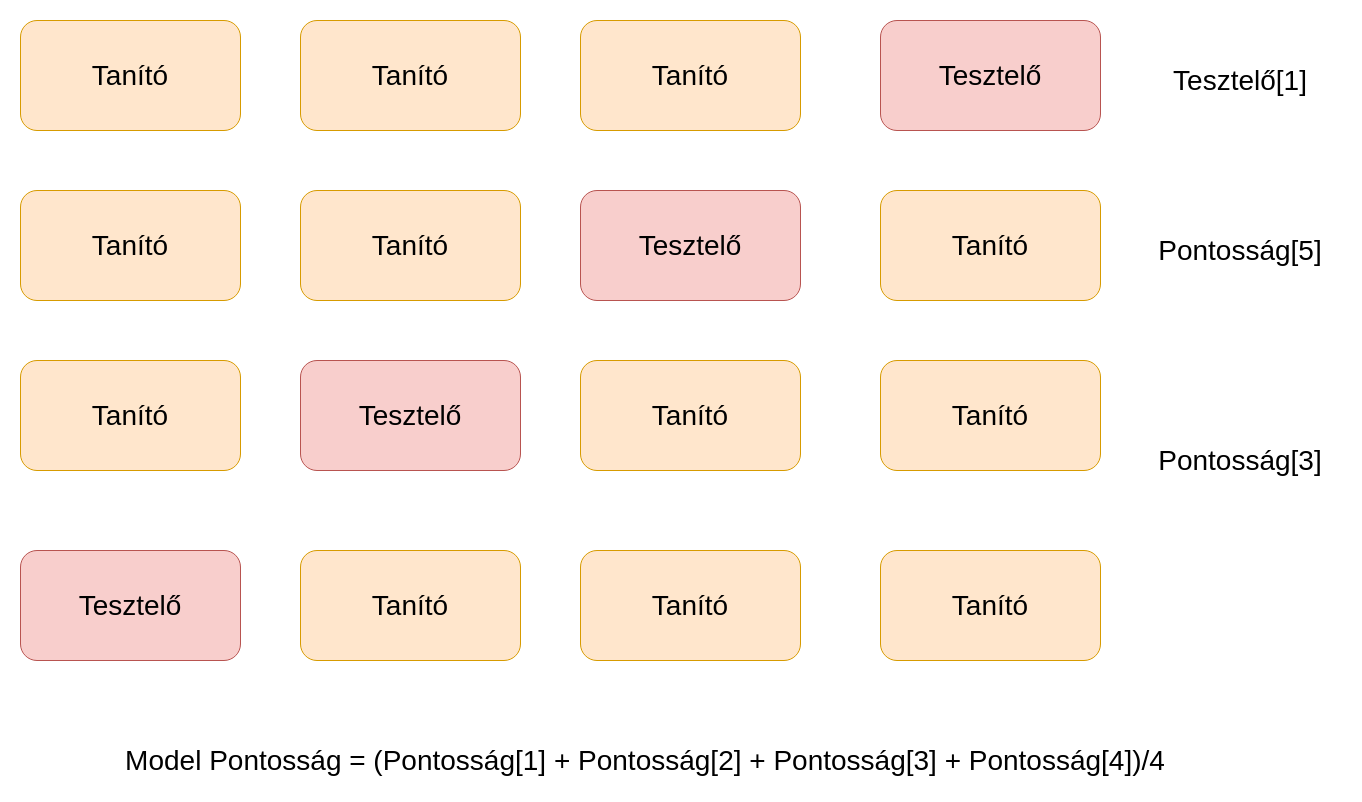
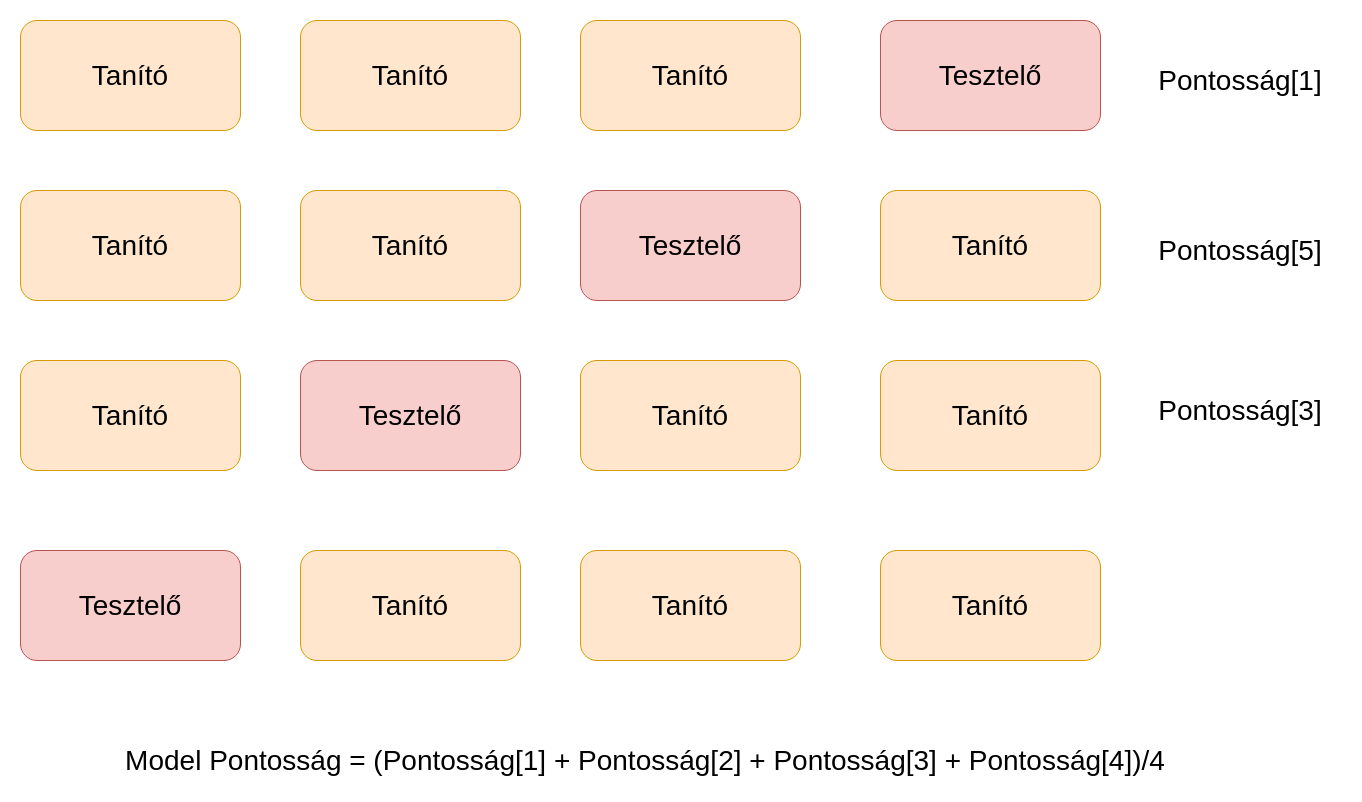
(1241, 81) -> (1241, 81)
(1241, 461) -> (1241, 411)
